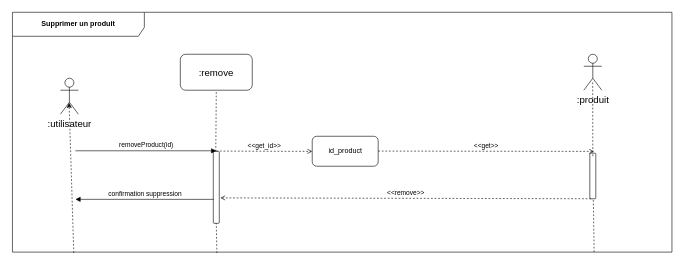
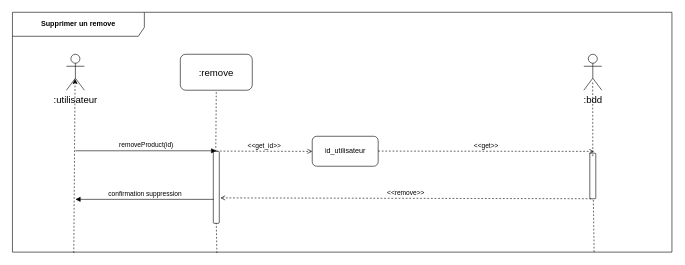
(78, 24) -> (78, 24)
(69, 96) -> (75, 72)
(593, 100) -> (593, 100)
(346, 152) -> (346, 152)
